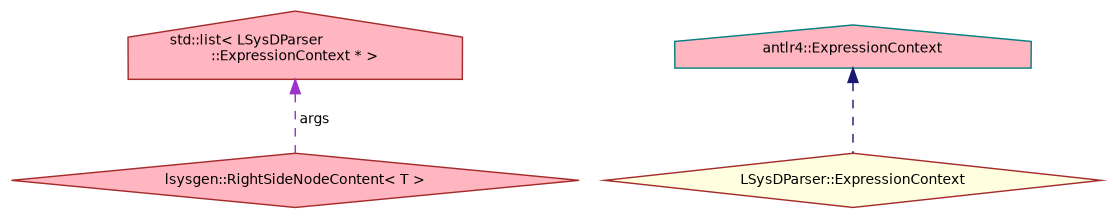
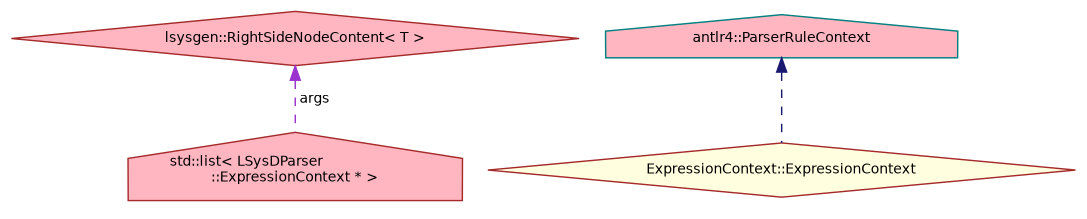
(853, 49) -> (782, 39)
(295, 123) -> (295, 106)
(853, 180) -> (782, 170)
